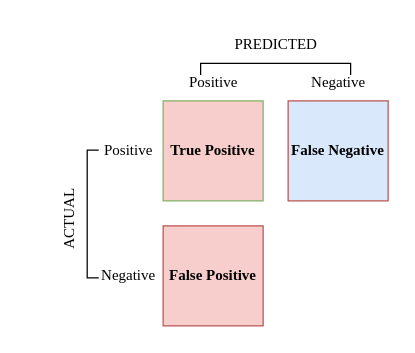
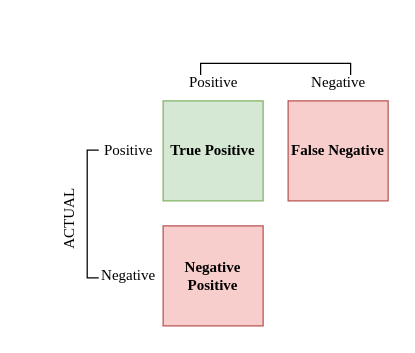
(276, 44) -> none
(213, 151) -> (213, 151)
(338, 151) -> (338, 151)
(213, 276) -> (213, 276)
